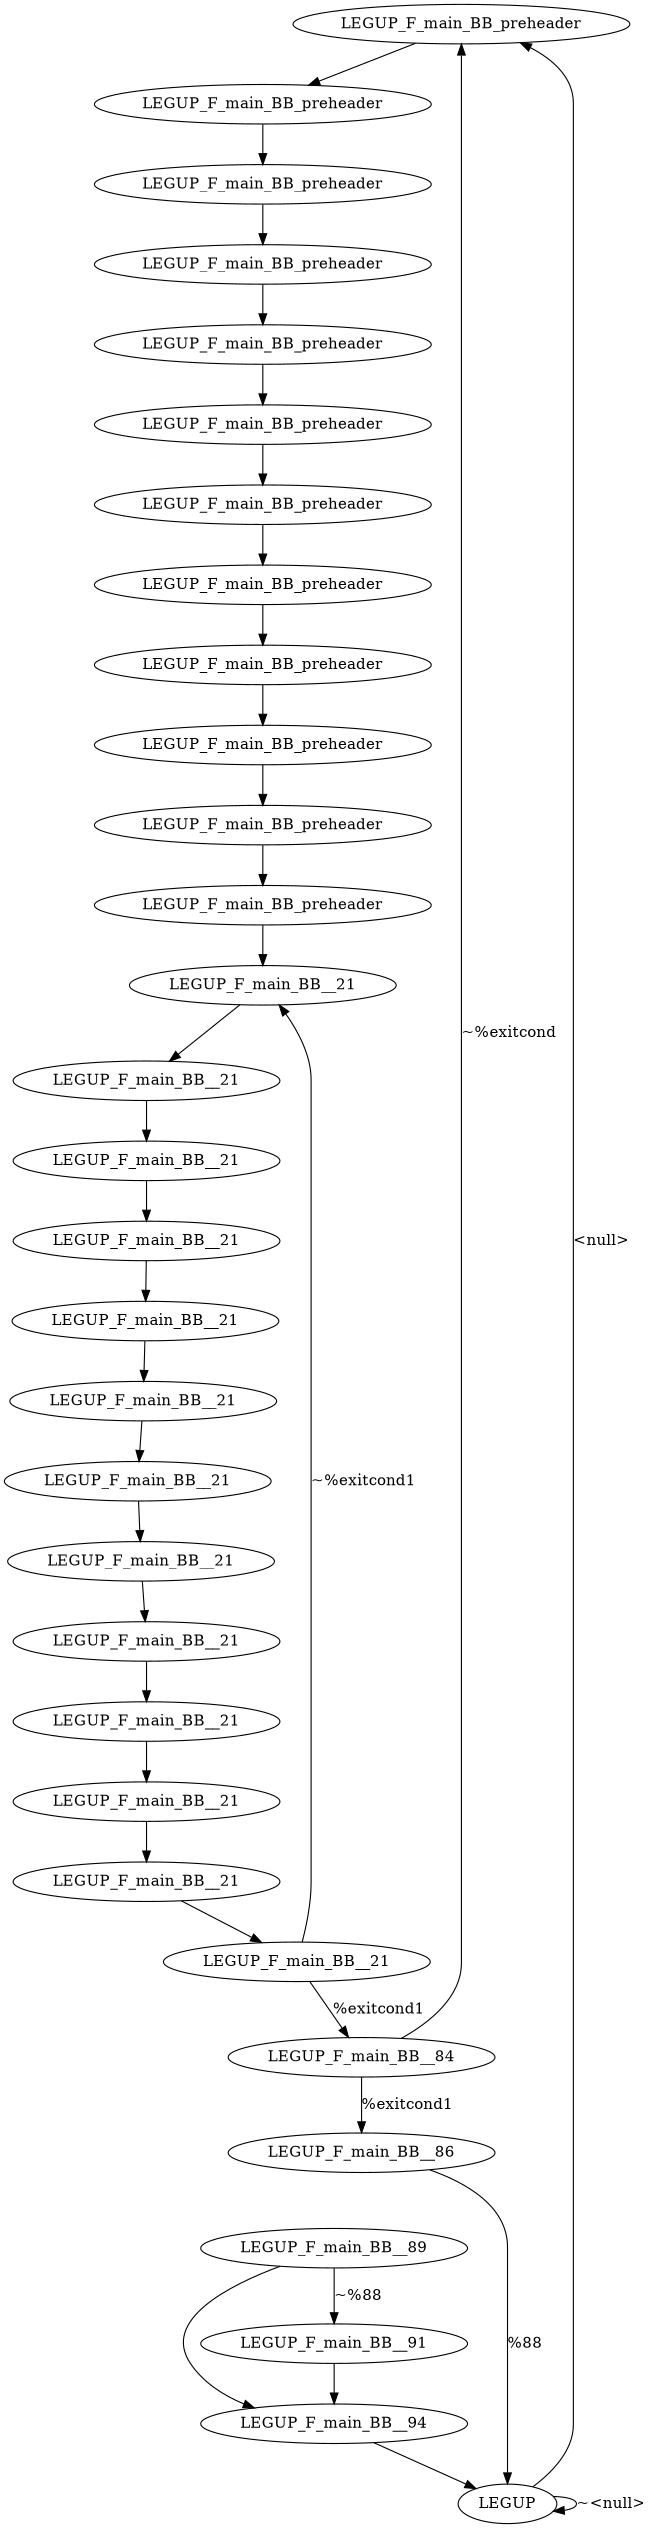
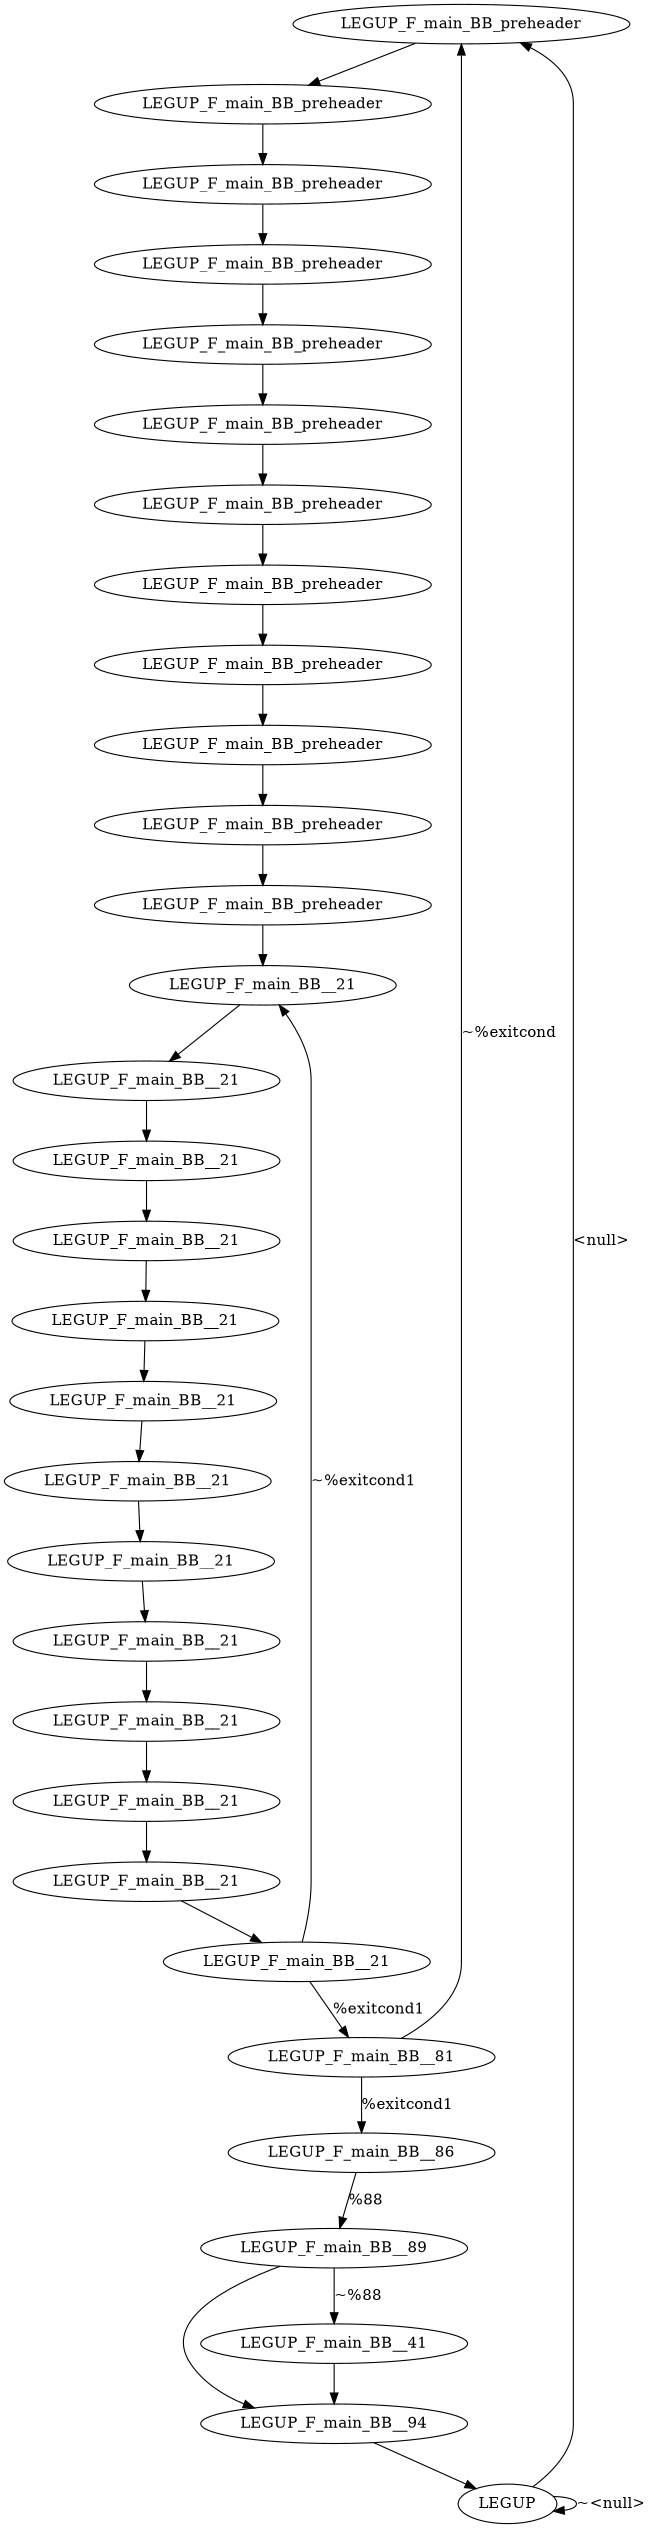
(362, 2057) -> (362, 2057)
(508, 2301) -> (349, 2195)
(334, 2344) -> (334, 2344)
